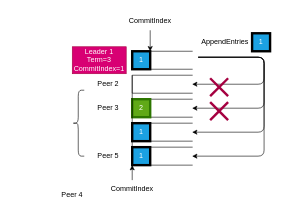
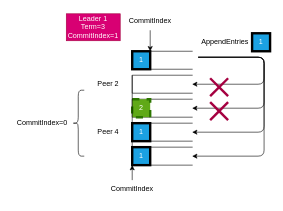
(99, 60) -> (93, 27)
(108, 108) -> none
(141, 108) -> (141, 108)
none -> (42, 123)
(108, 156) -> none
(72, 195) -> (108, 132)
